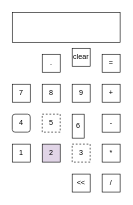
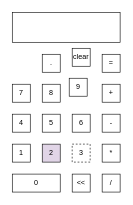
(81, 93) -> (78, 87)
(21, 123) -> (21, 123)
(51, 123) -> (51, 123)
(78, 126) -> (81, 123)
none -> (36, 183)
